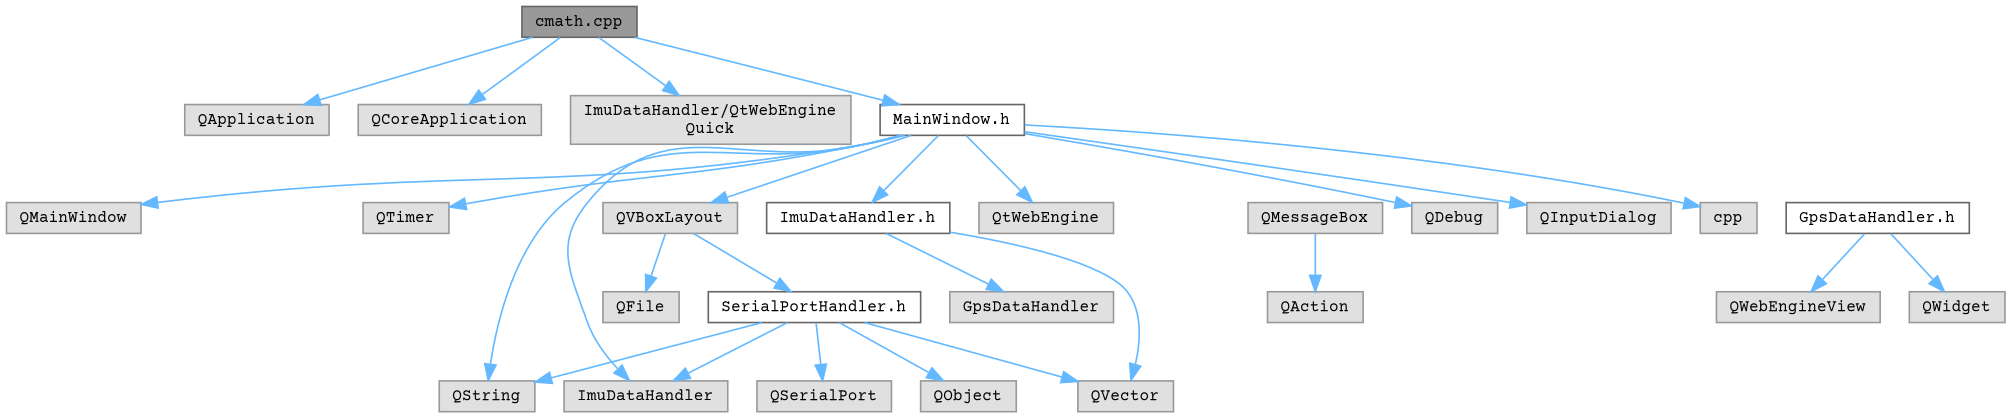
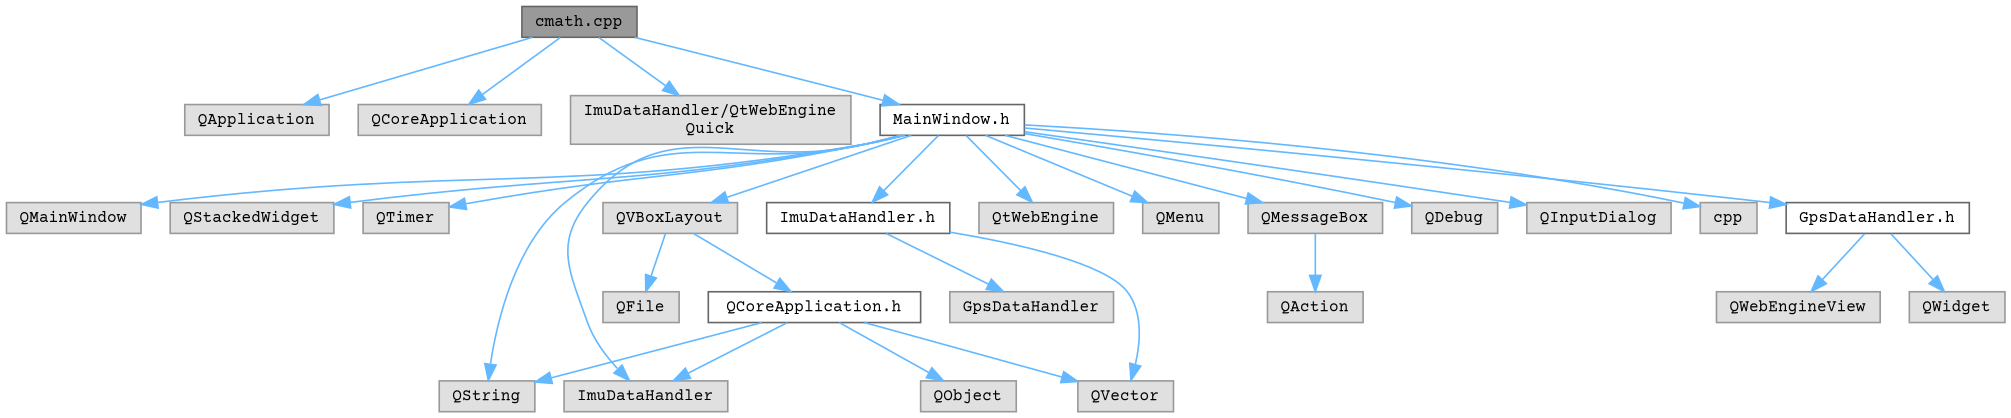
none -> (1397, 163)
none -> (1126, 167)
none -> (252, 218)
none -> (1181, 218)
(814, 307) -> (814, 307)
(824, 396) -> none
